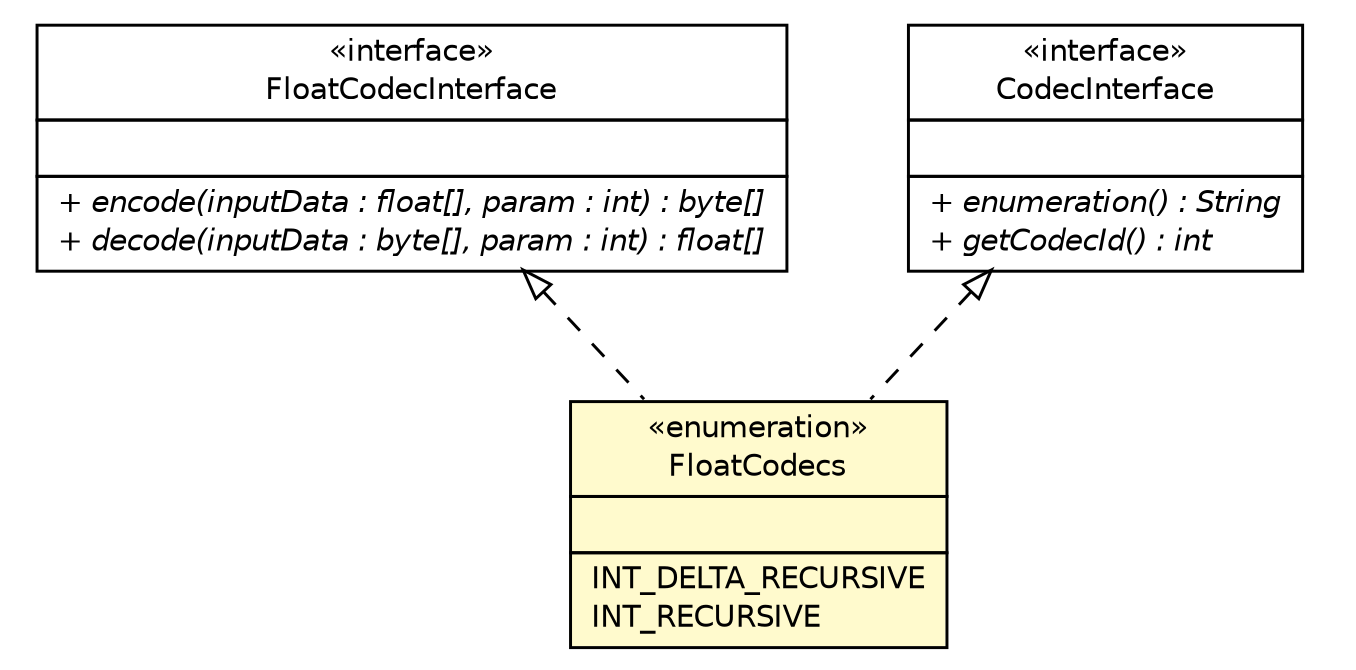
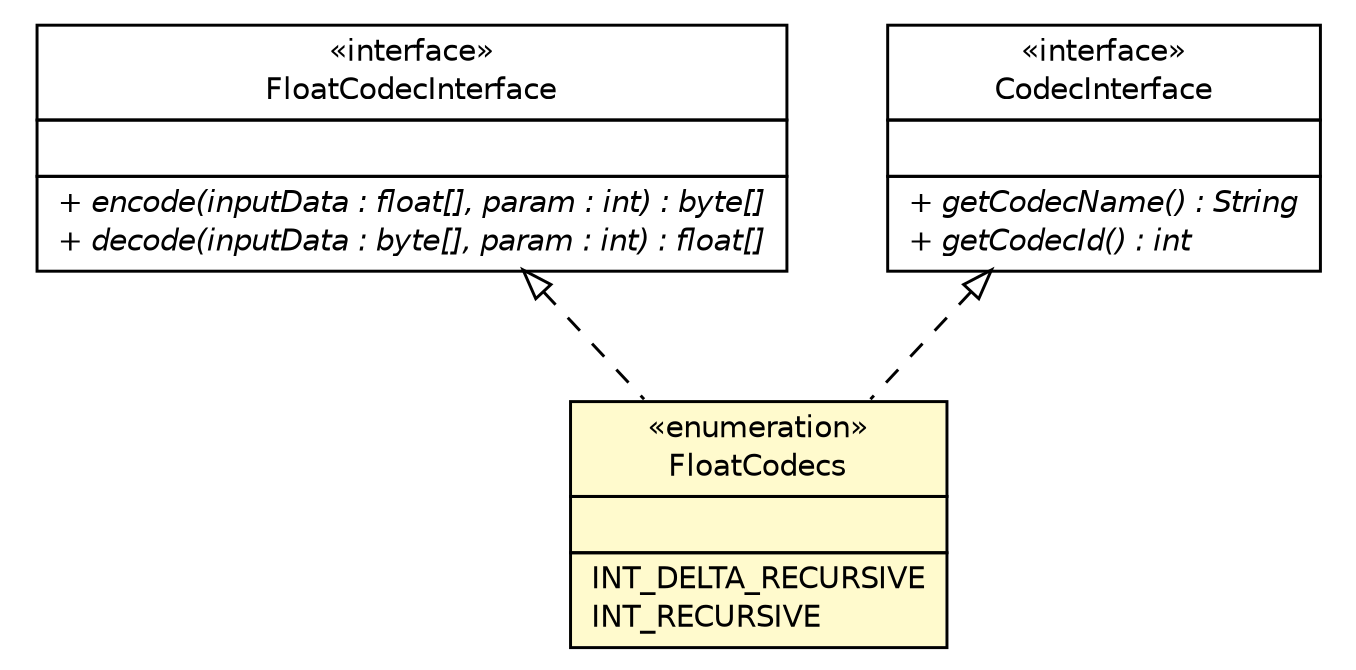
(1106, 203) -> (1104, 203)
